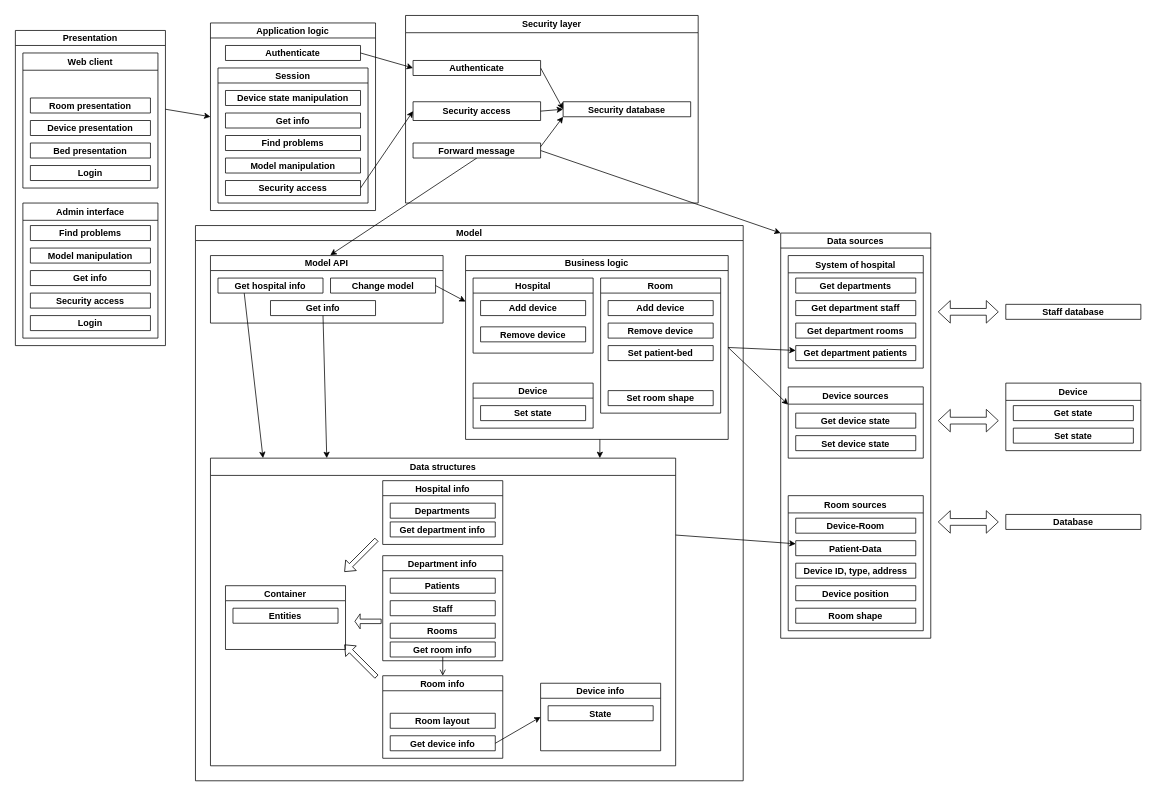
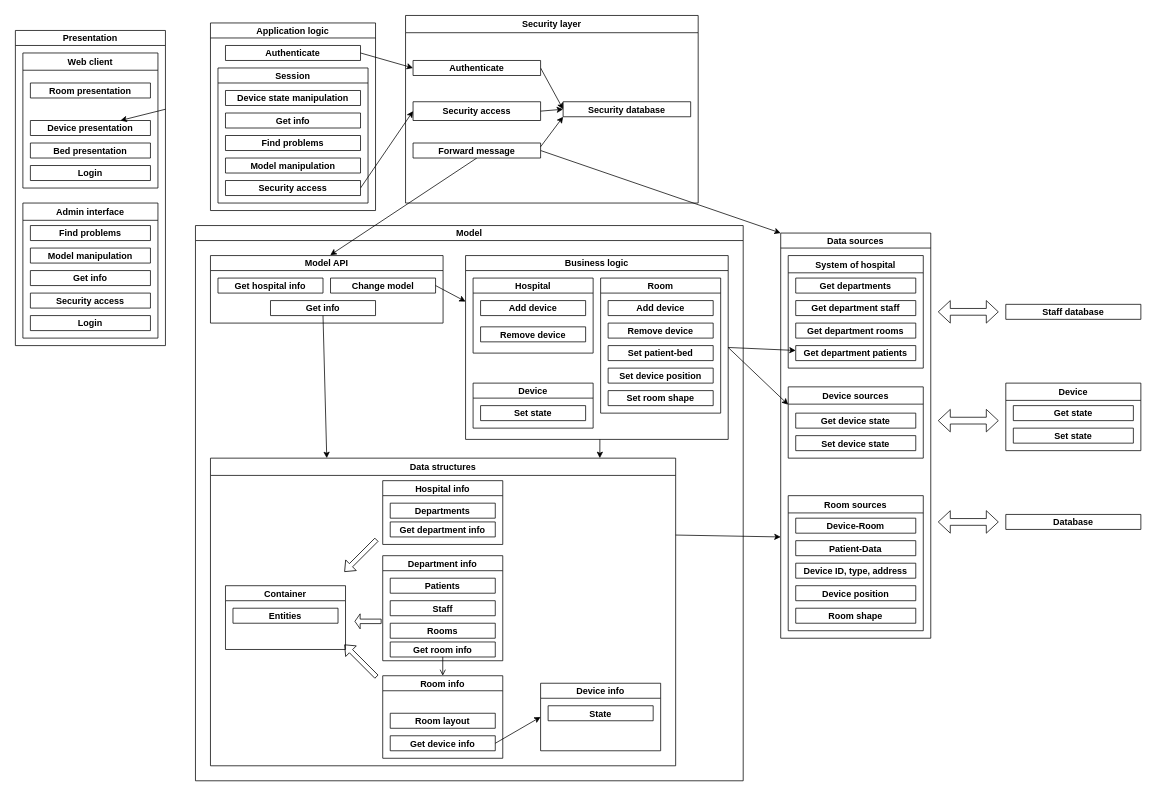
(90, 105) -> (90, 90)
(187, 113) -> (145, 114)
(253, 373) -> none
none -> (660, 375)
(733, 539) -> (729, 536)
